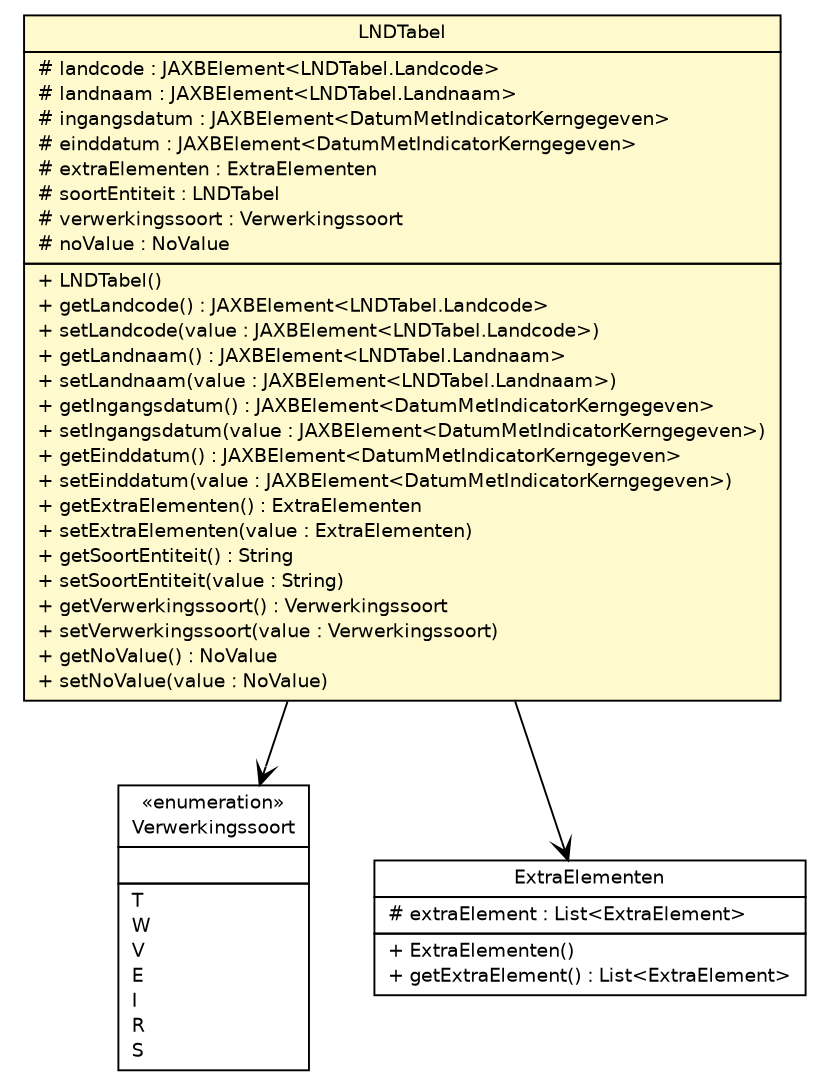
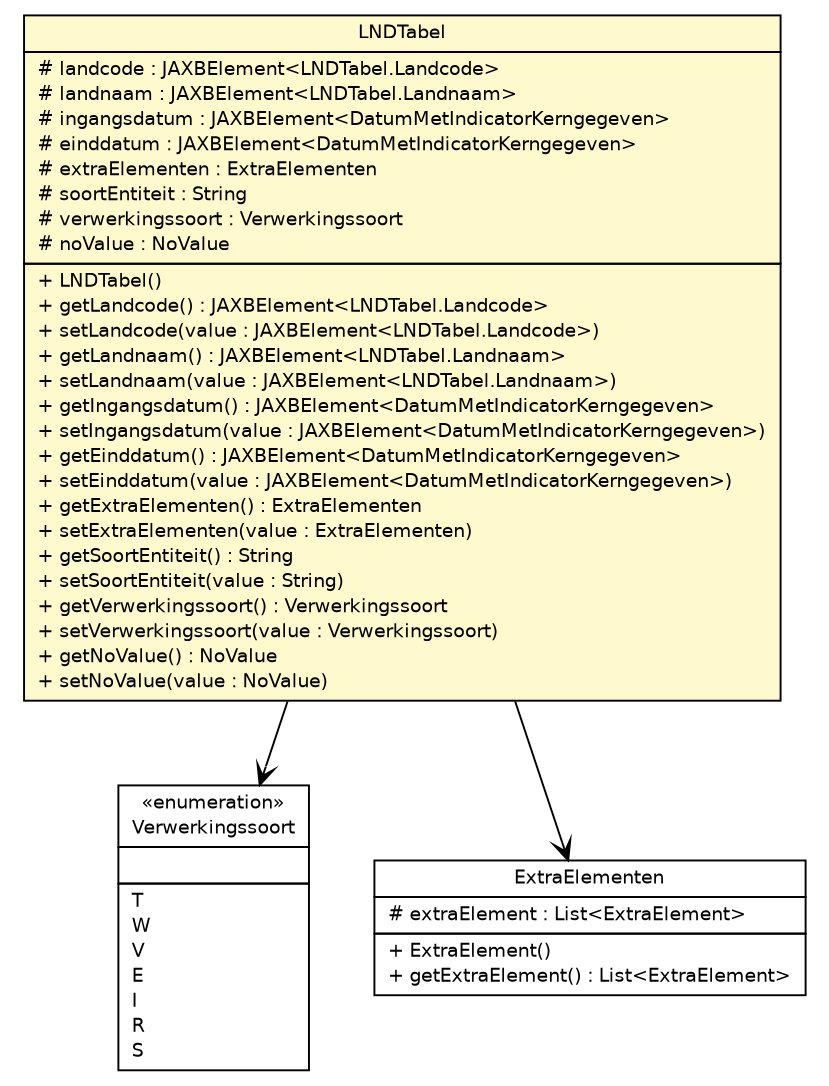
(160, 194) -> (142, 194)
(481, 951) -> (470, 951)
